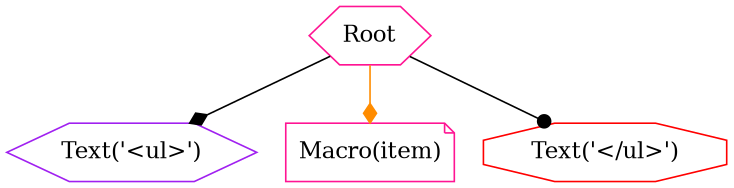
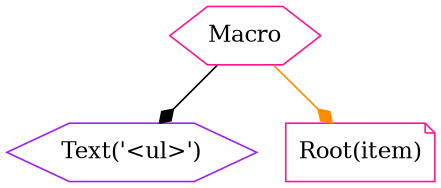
(370, 36) -> (245, 36)
(370, 152) -> (360, 152)
(605, 152) -> none
